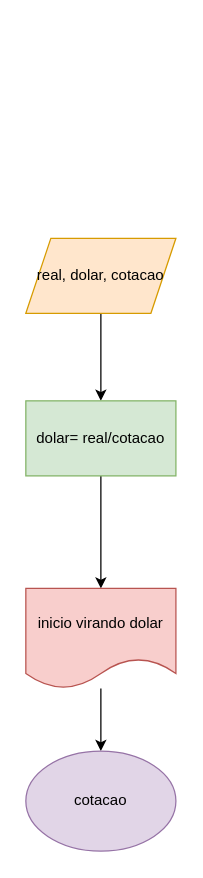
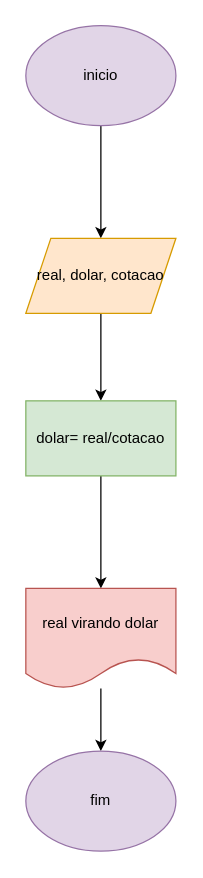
none -> (101, 76)
none -> (101, 178)
(101, 623) -> (101, 623)
(101, 801) -> (101, 801)
